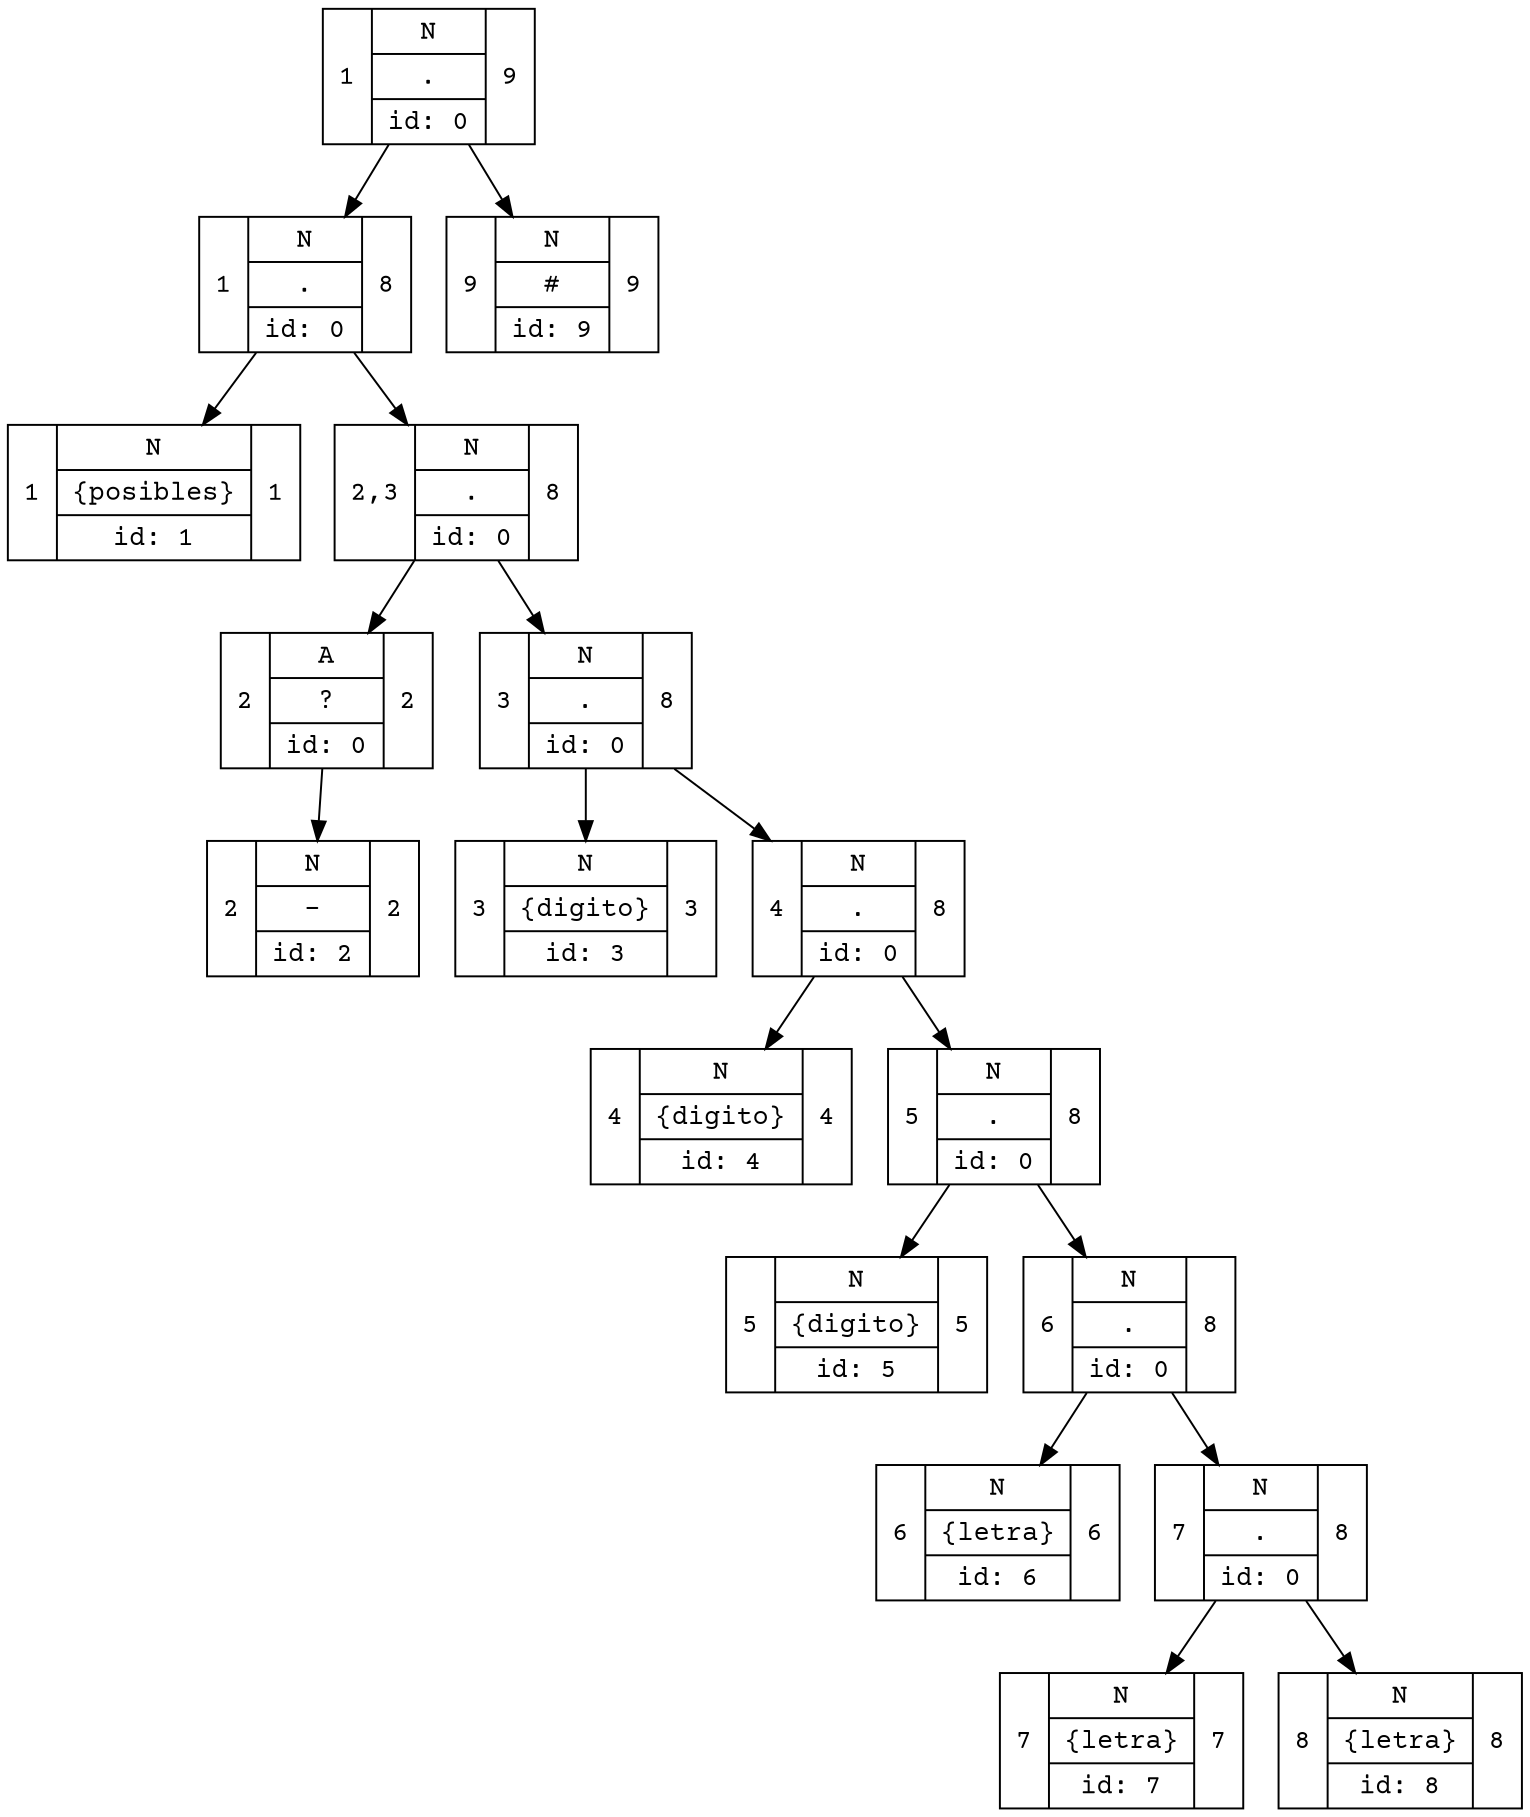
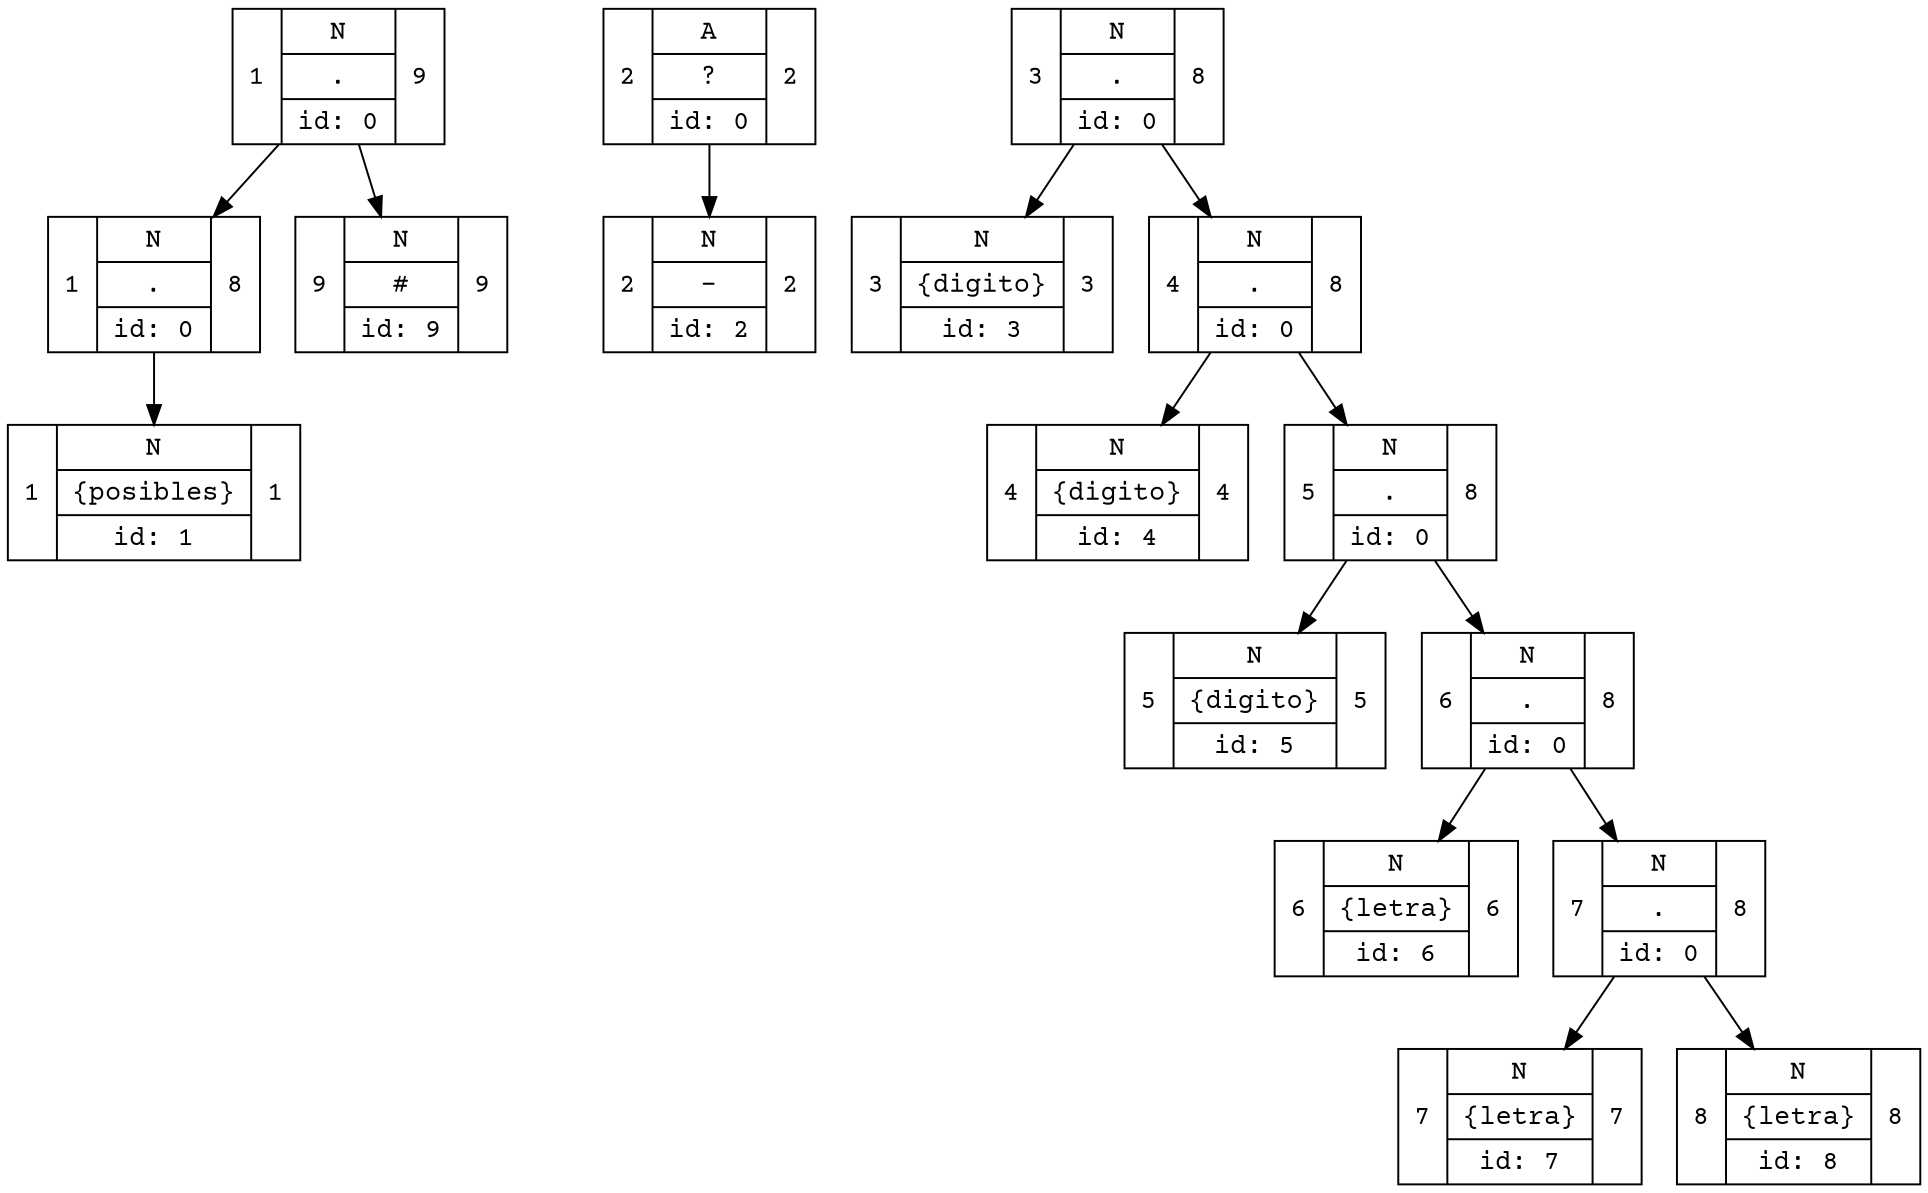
(456, 493) -> none
